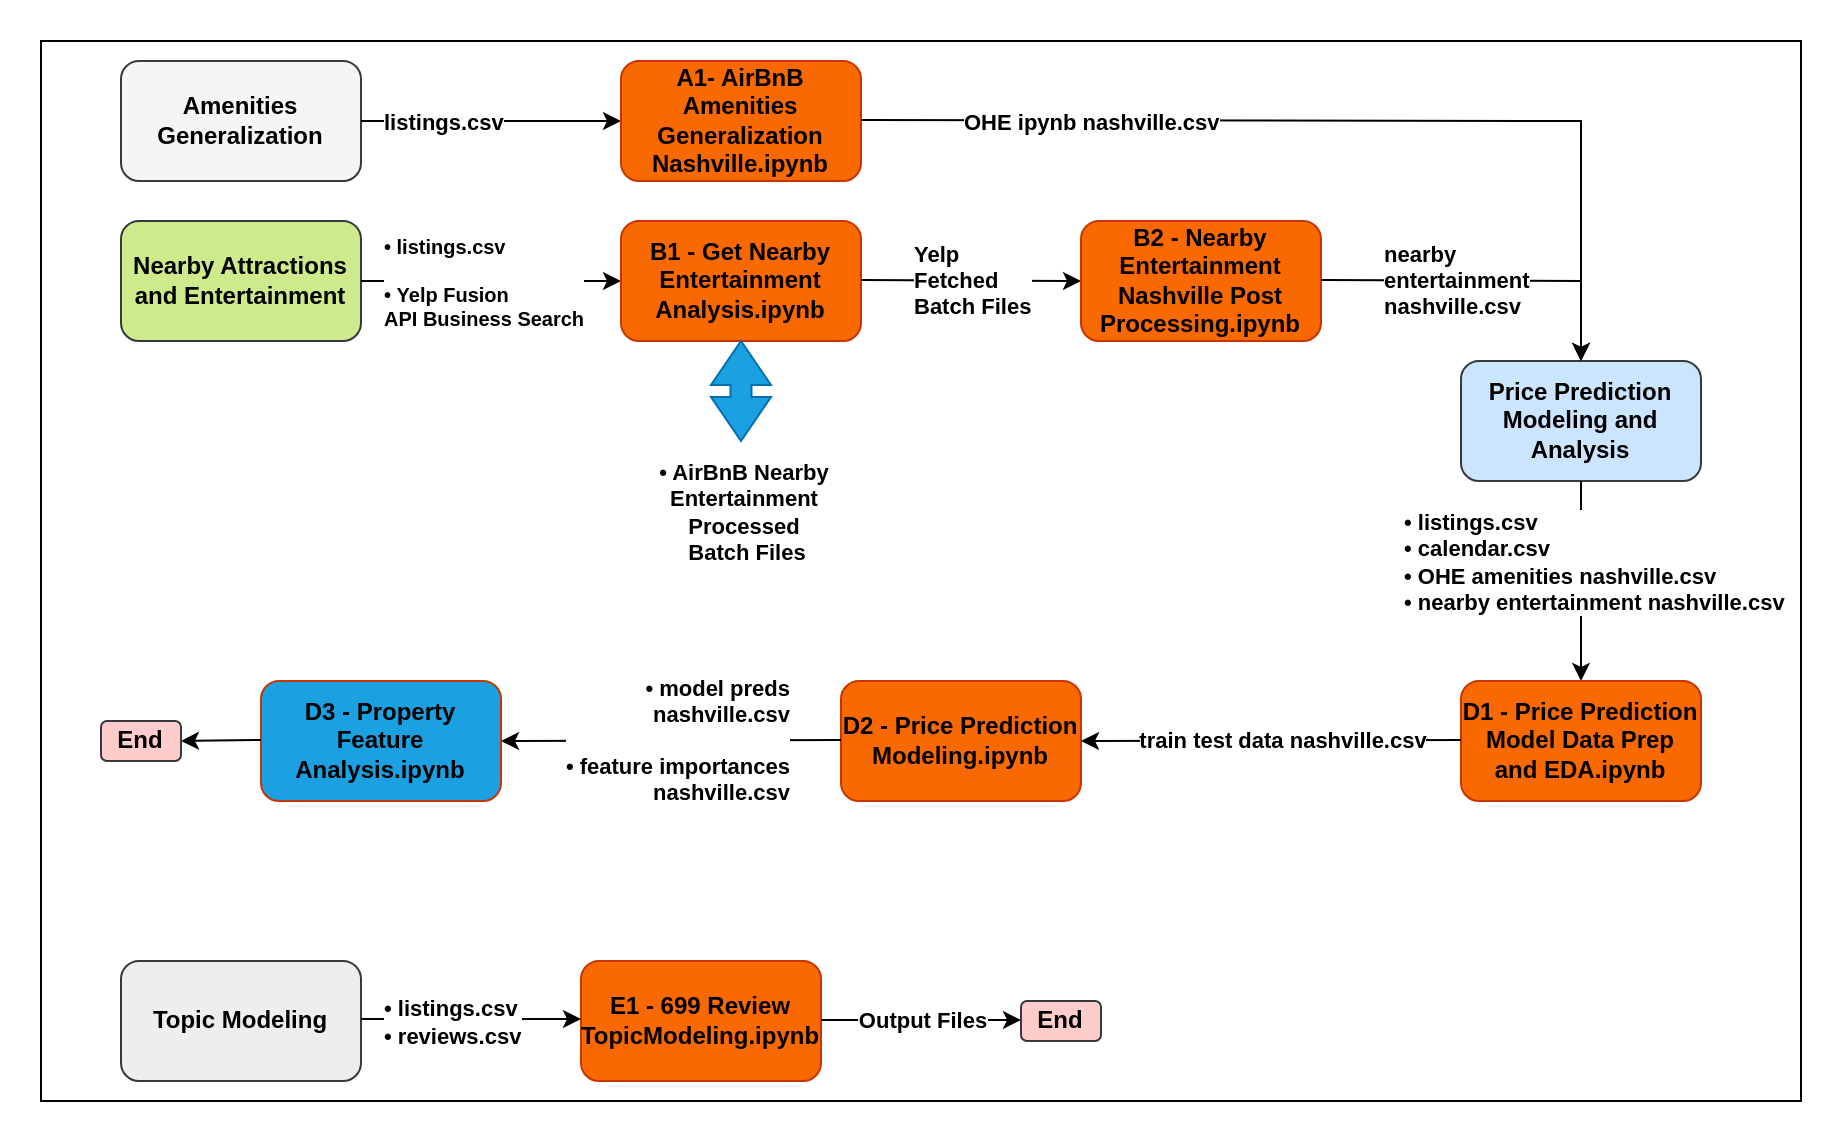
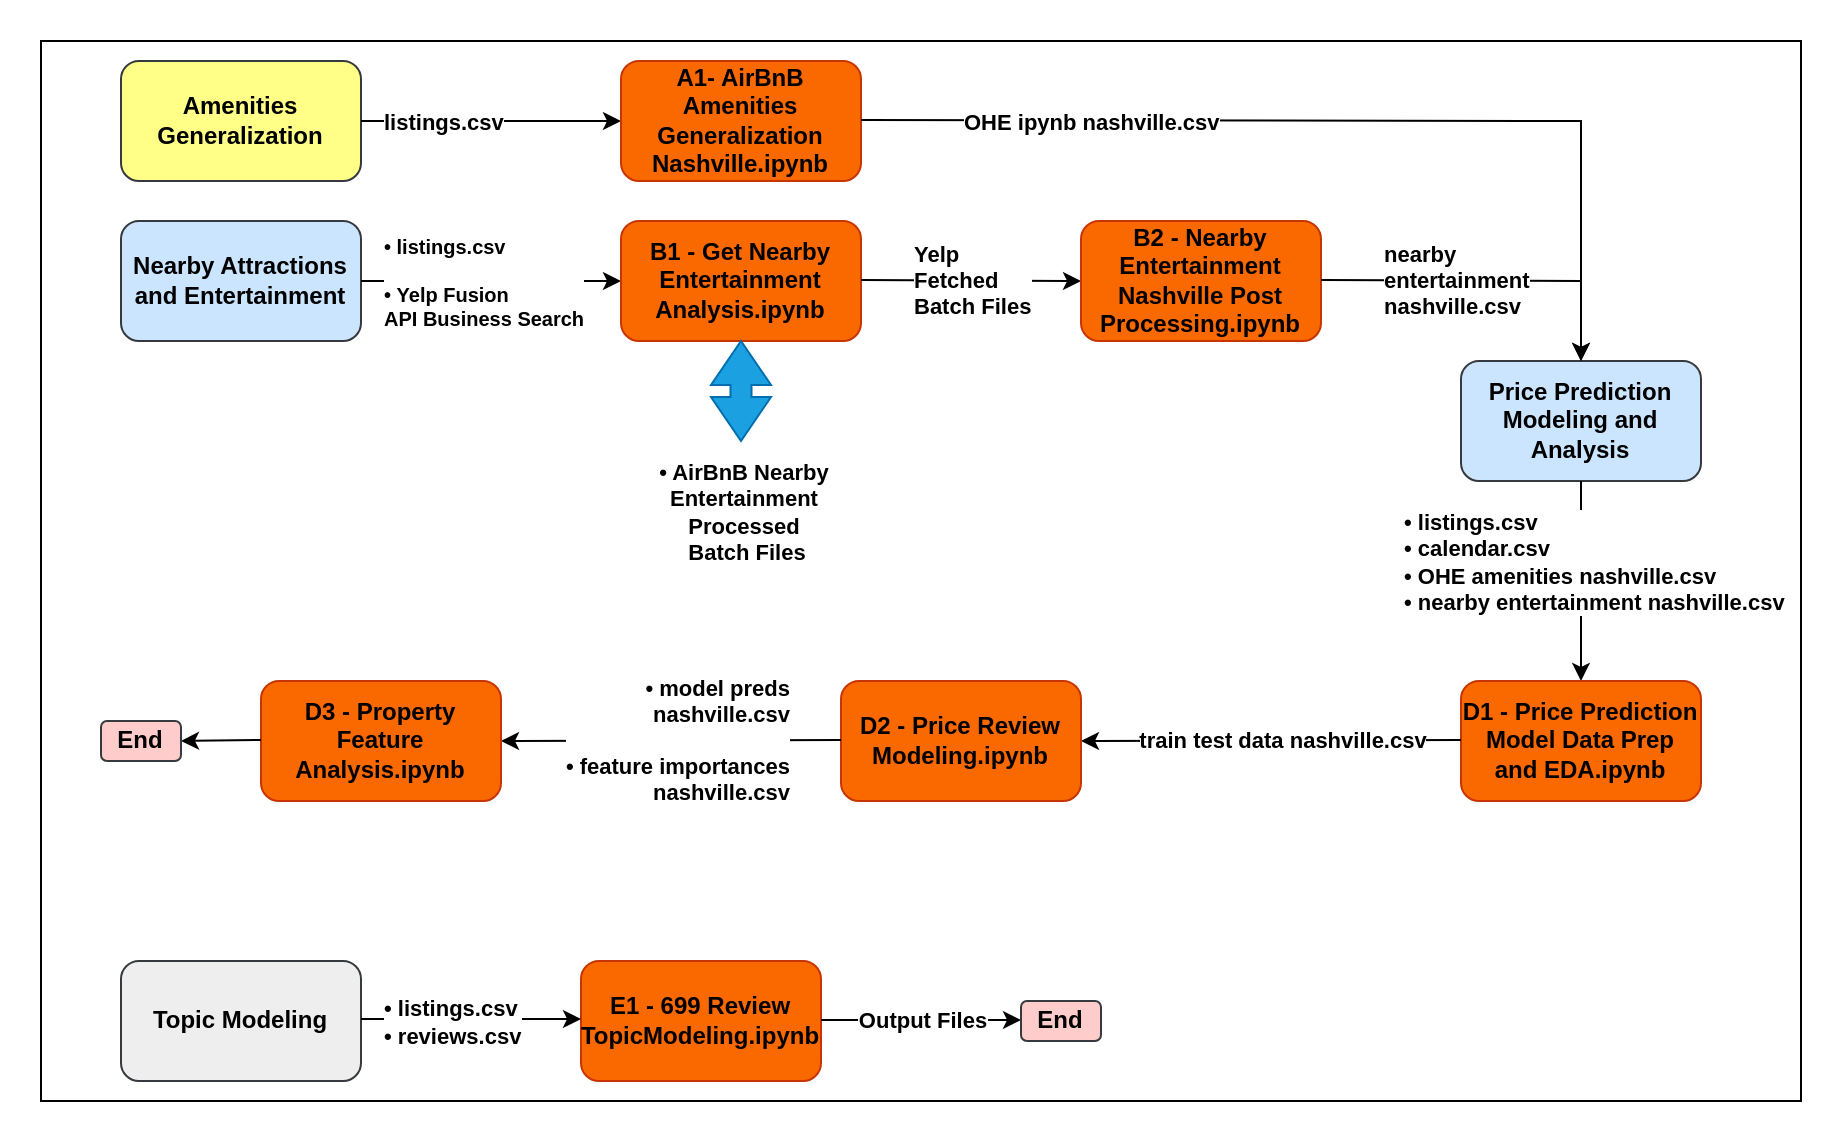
(241, 121) -> (241, 121)
(241, 281) -> (241, 281)
(381, 741) -> (381, 741)
(961, 741) -> (961, 741)
